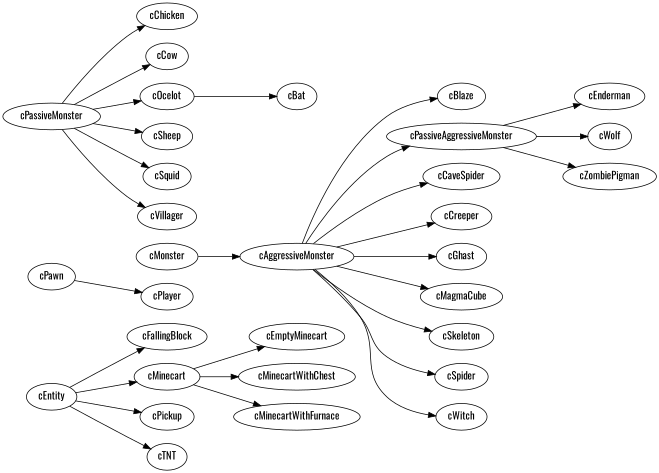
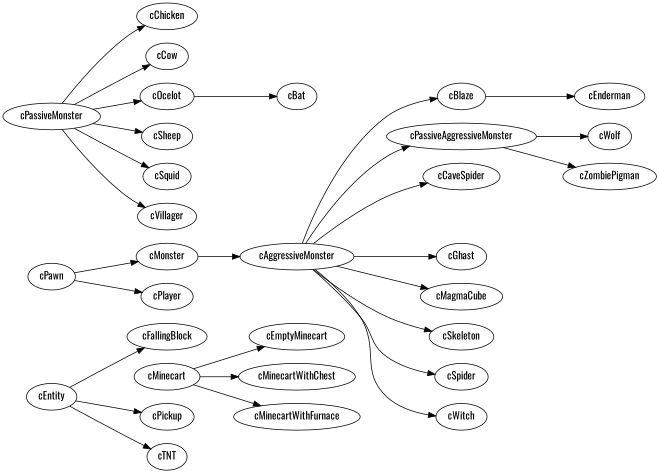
(539, 116) -> (526, 96)
(461, 217) -> none
none -> (103, 268)
(103, 388) -> none
